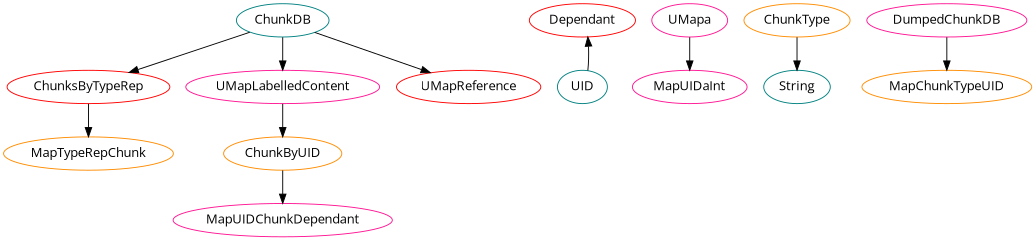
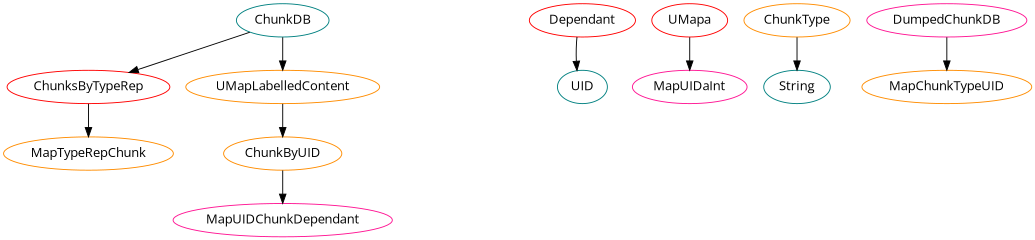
(690, 20) -> (690, 20)
(589, 58) -> (576, 49)
(283, 87) -> (283, 87)
(469, 87) -> none
